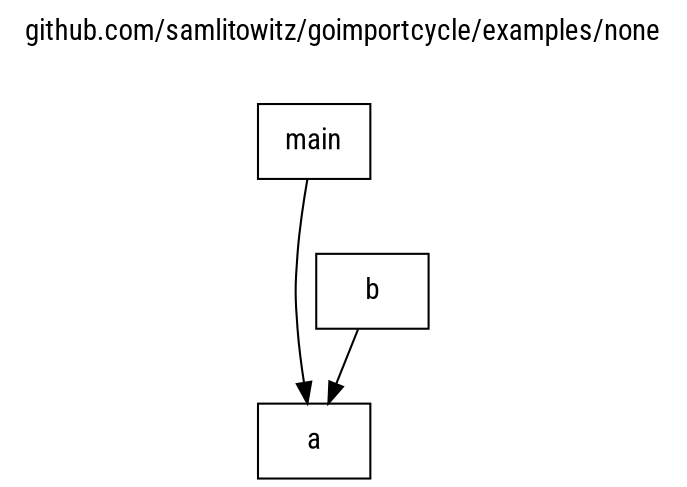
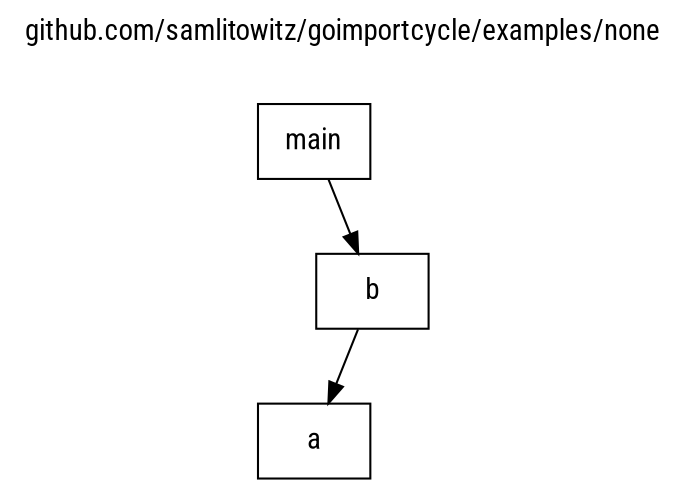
(296, 281) -> (339, 207)
